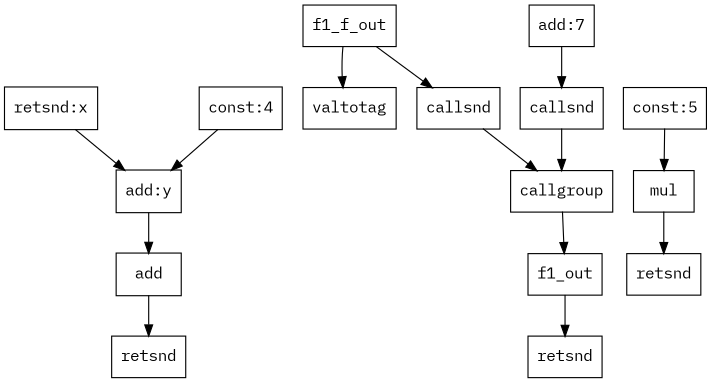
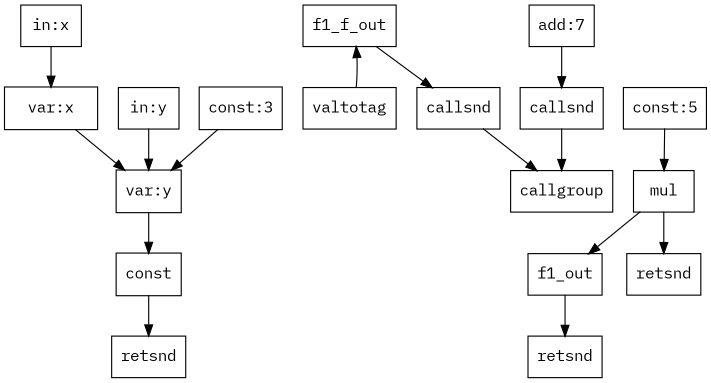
none -> (51, 26)
(342, 61) -> (357, 73)
(51, 108) -> (51, 108)
none -> (149, 108)
(241, 108) -> (241, 108)
(149, 191) -> (149, 191)
(563, 227) -> (619, 229)
(149, 274) -> (149, 274)
